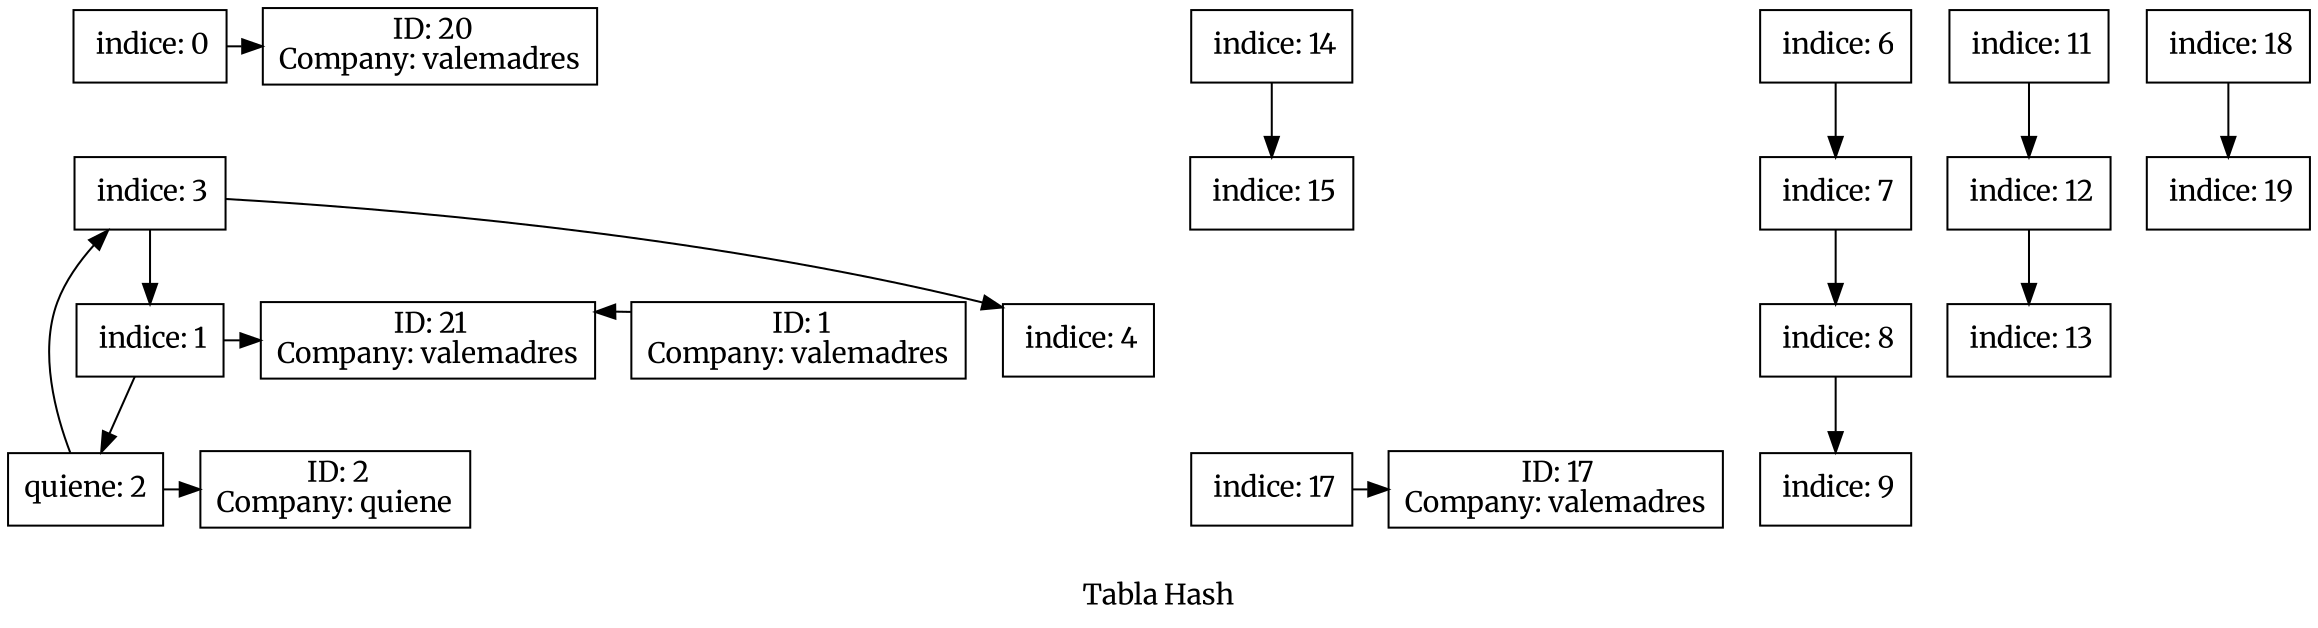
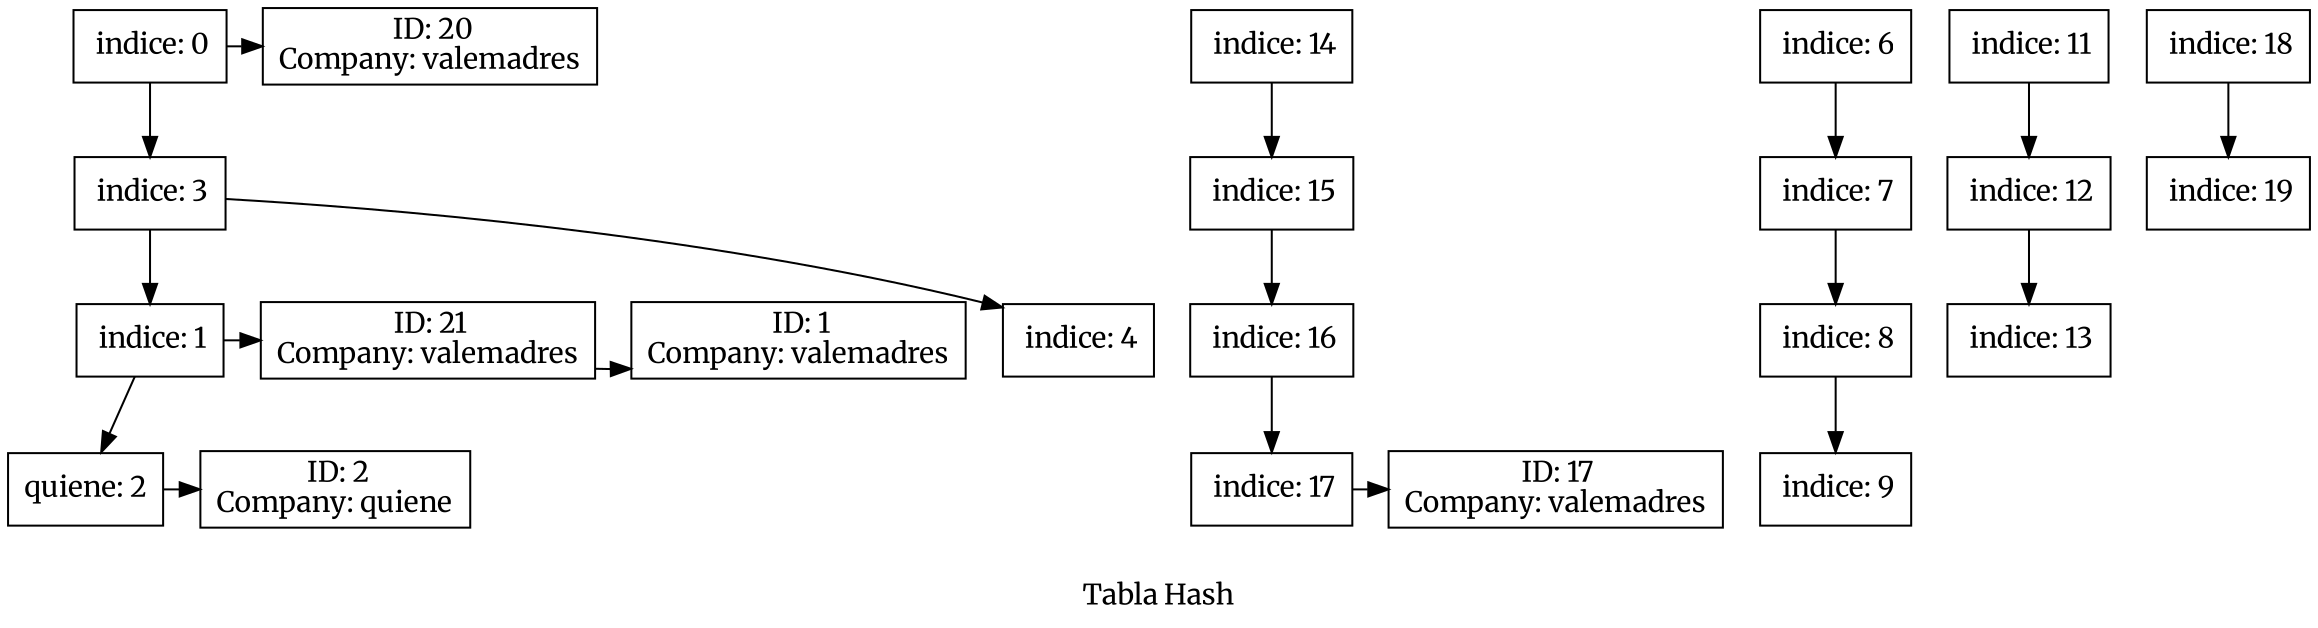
(623, 312) -> (603, 369)
none -> (1272, 340)
(49, 344) -> (150, 110)
